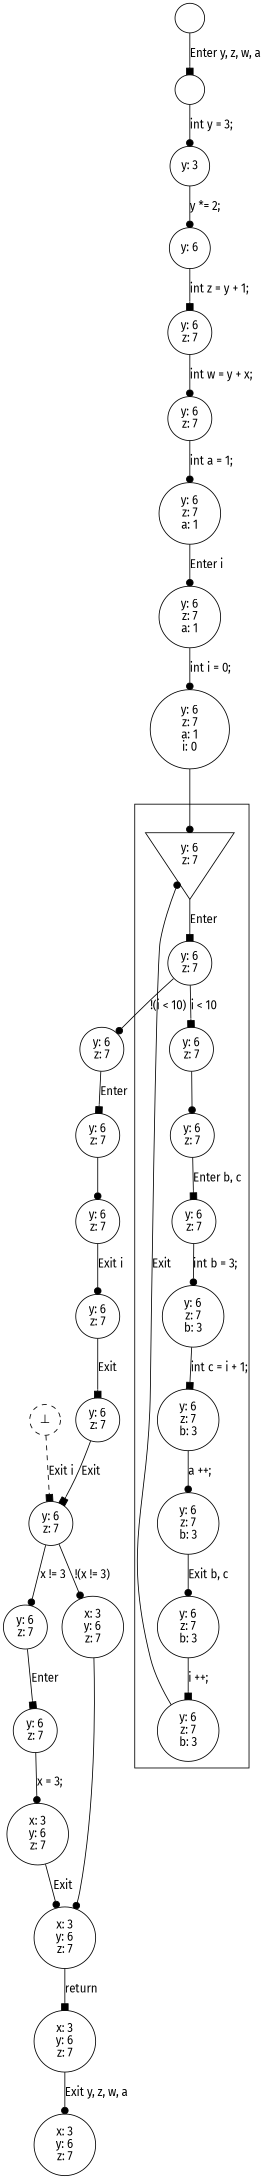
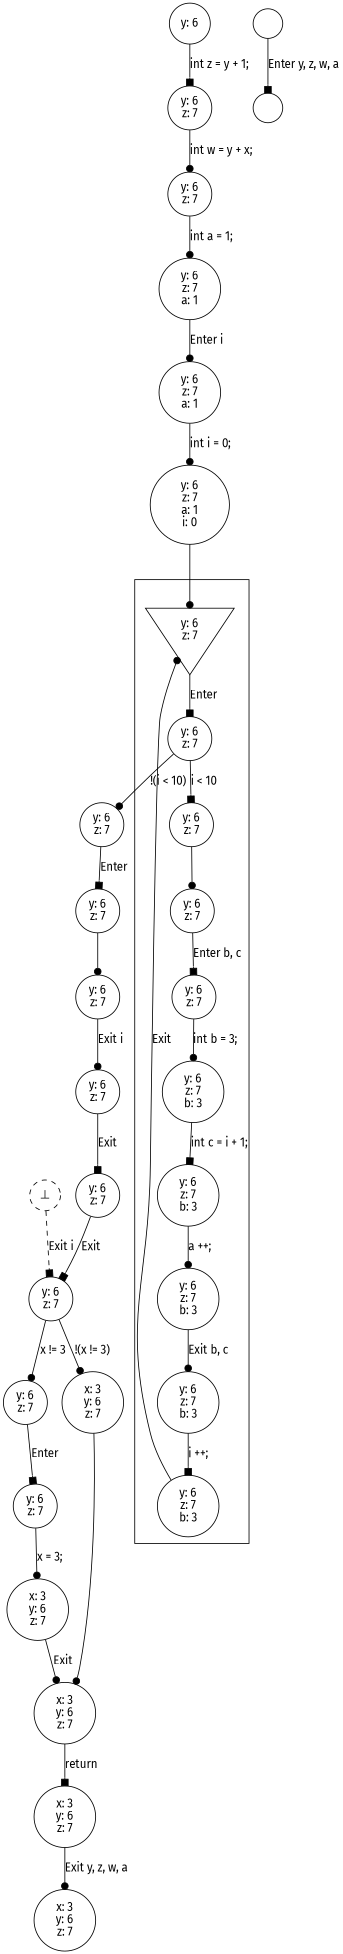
(190, 166) -> none
